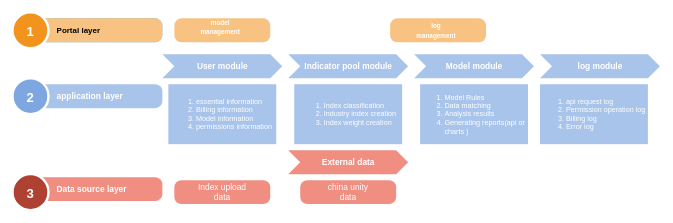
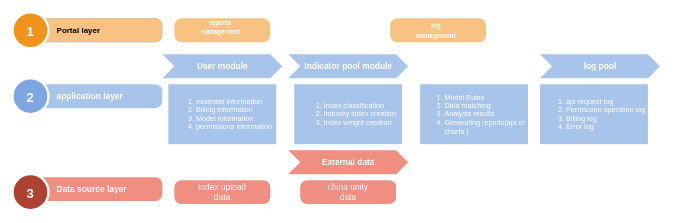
(224, 30) -> (224, 30)
(474, 66) -> none
(601, 66) -> (601, 66)
